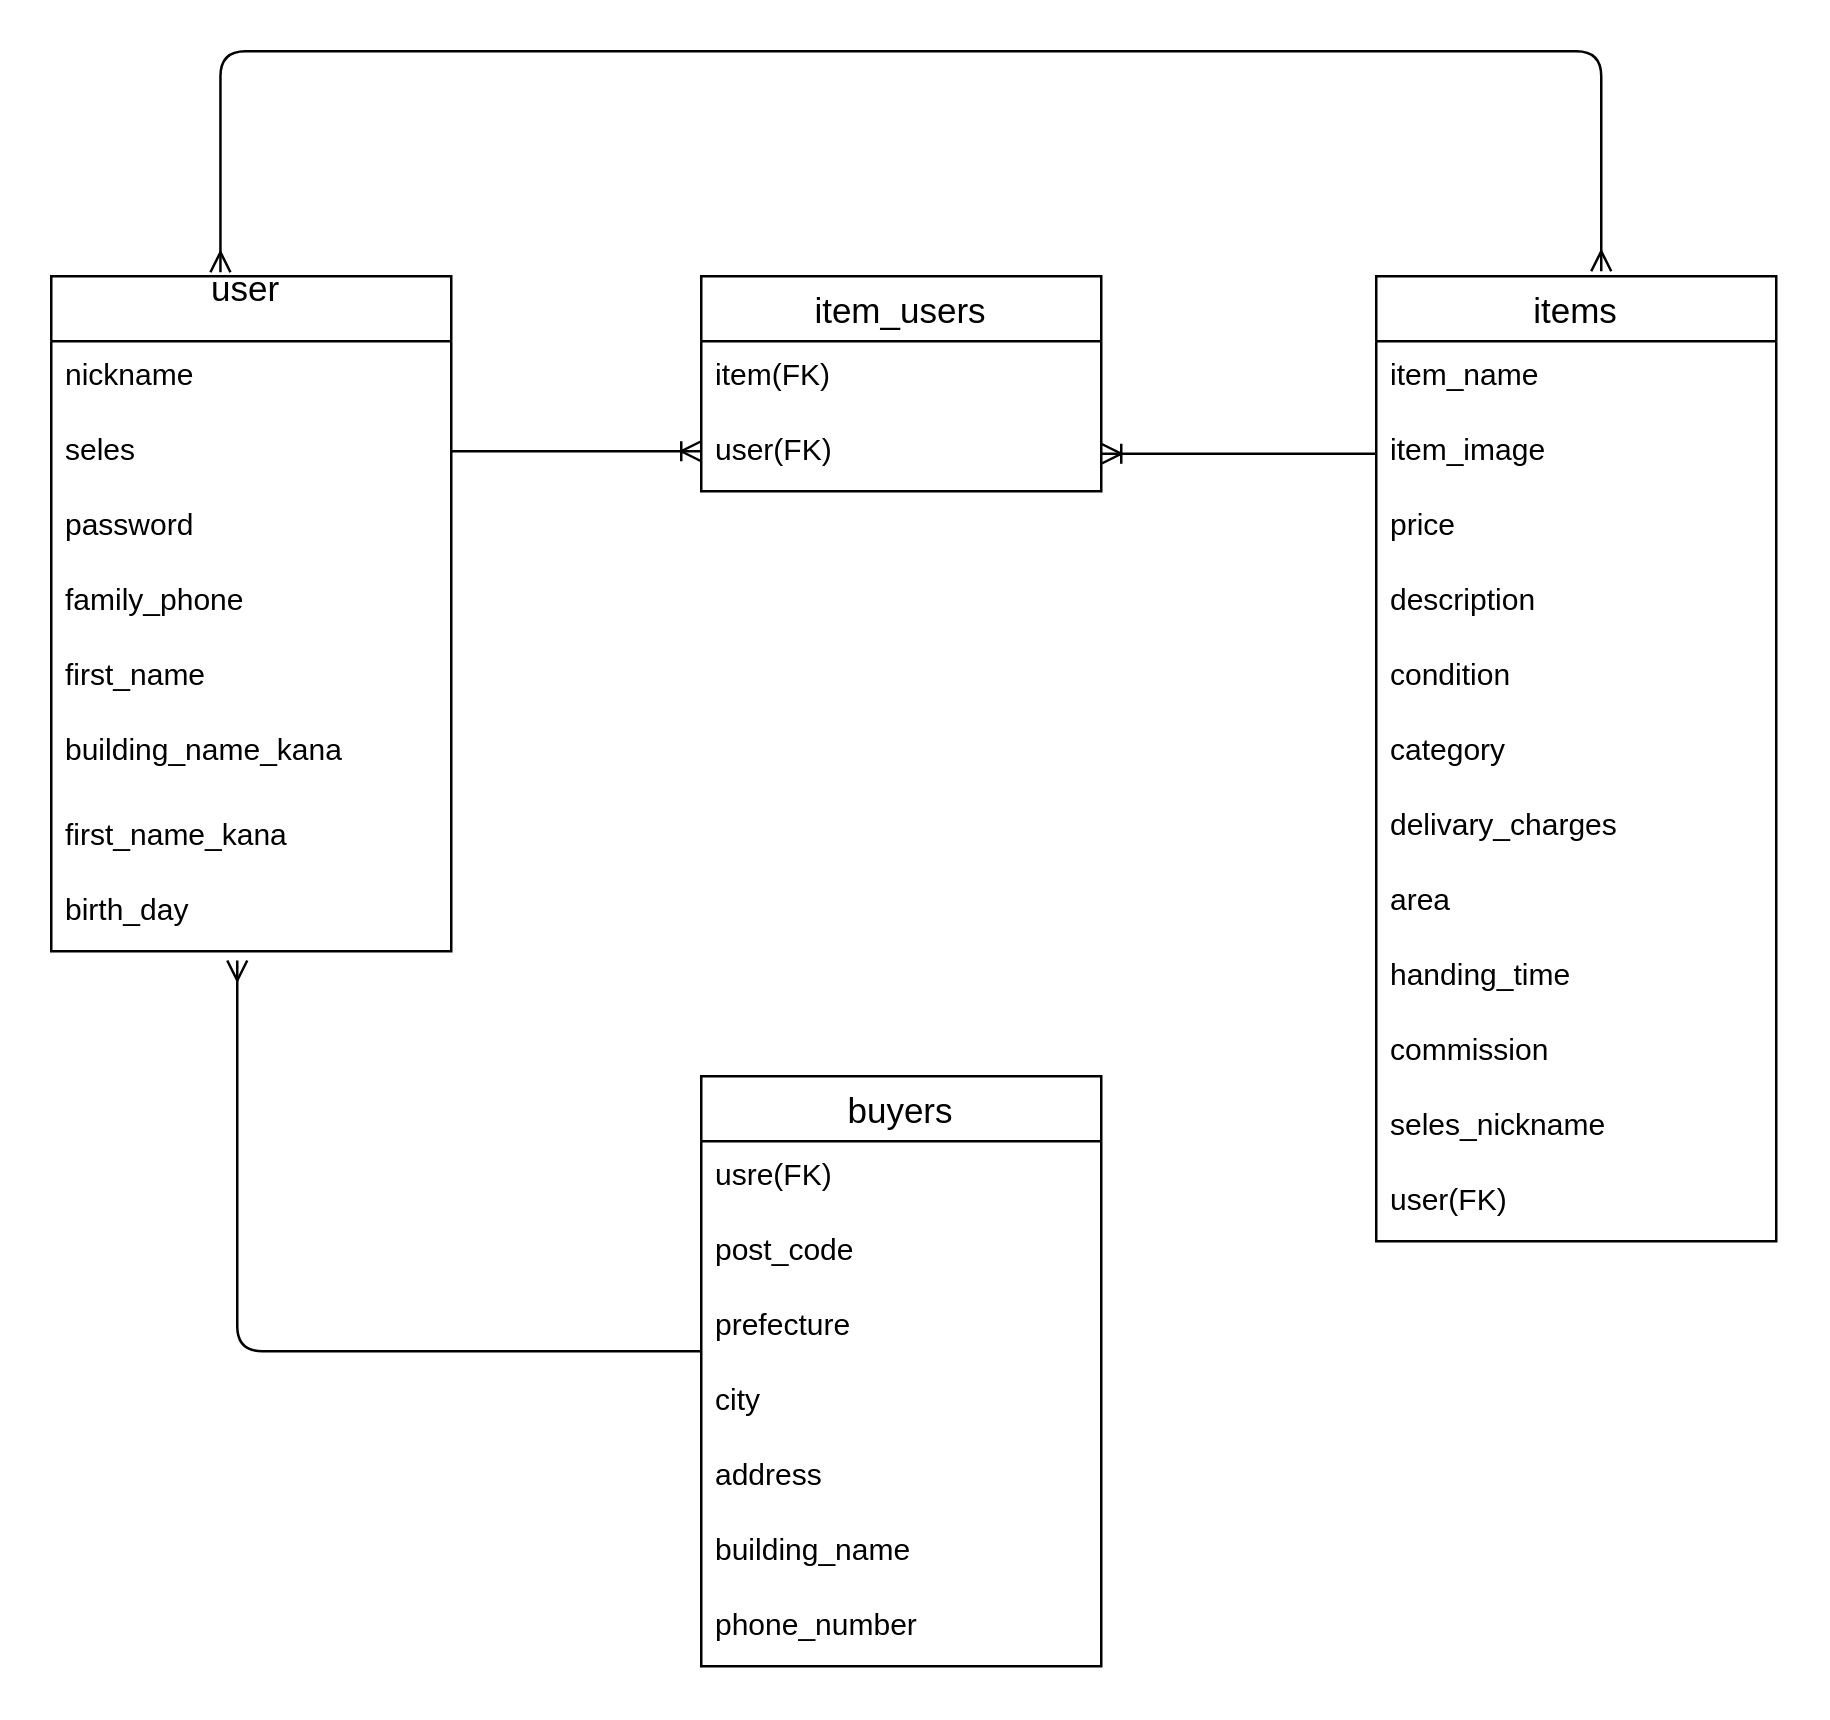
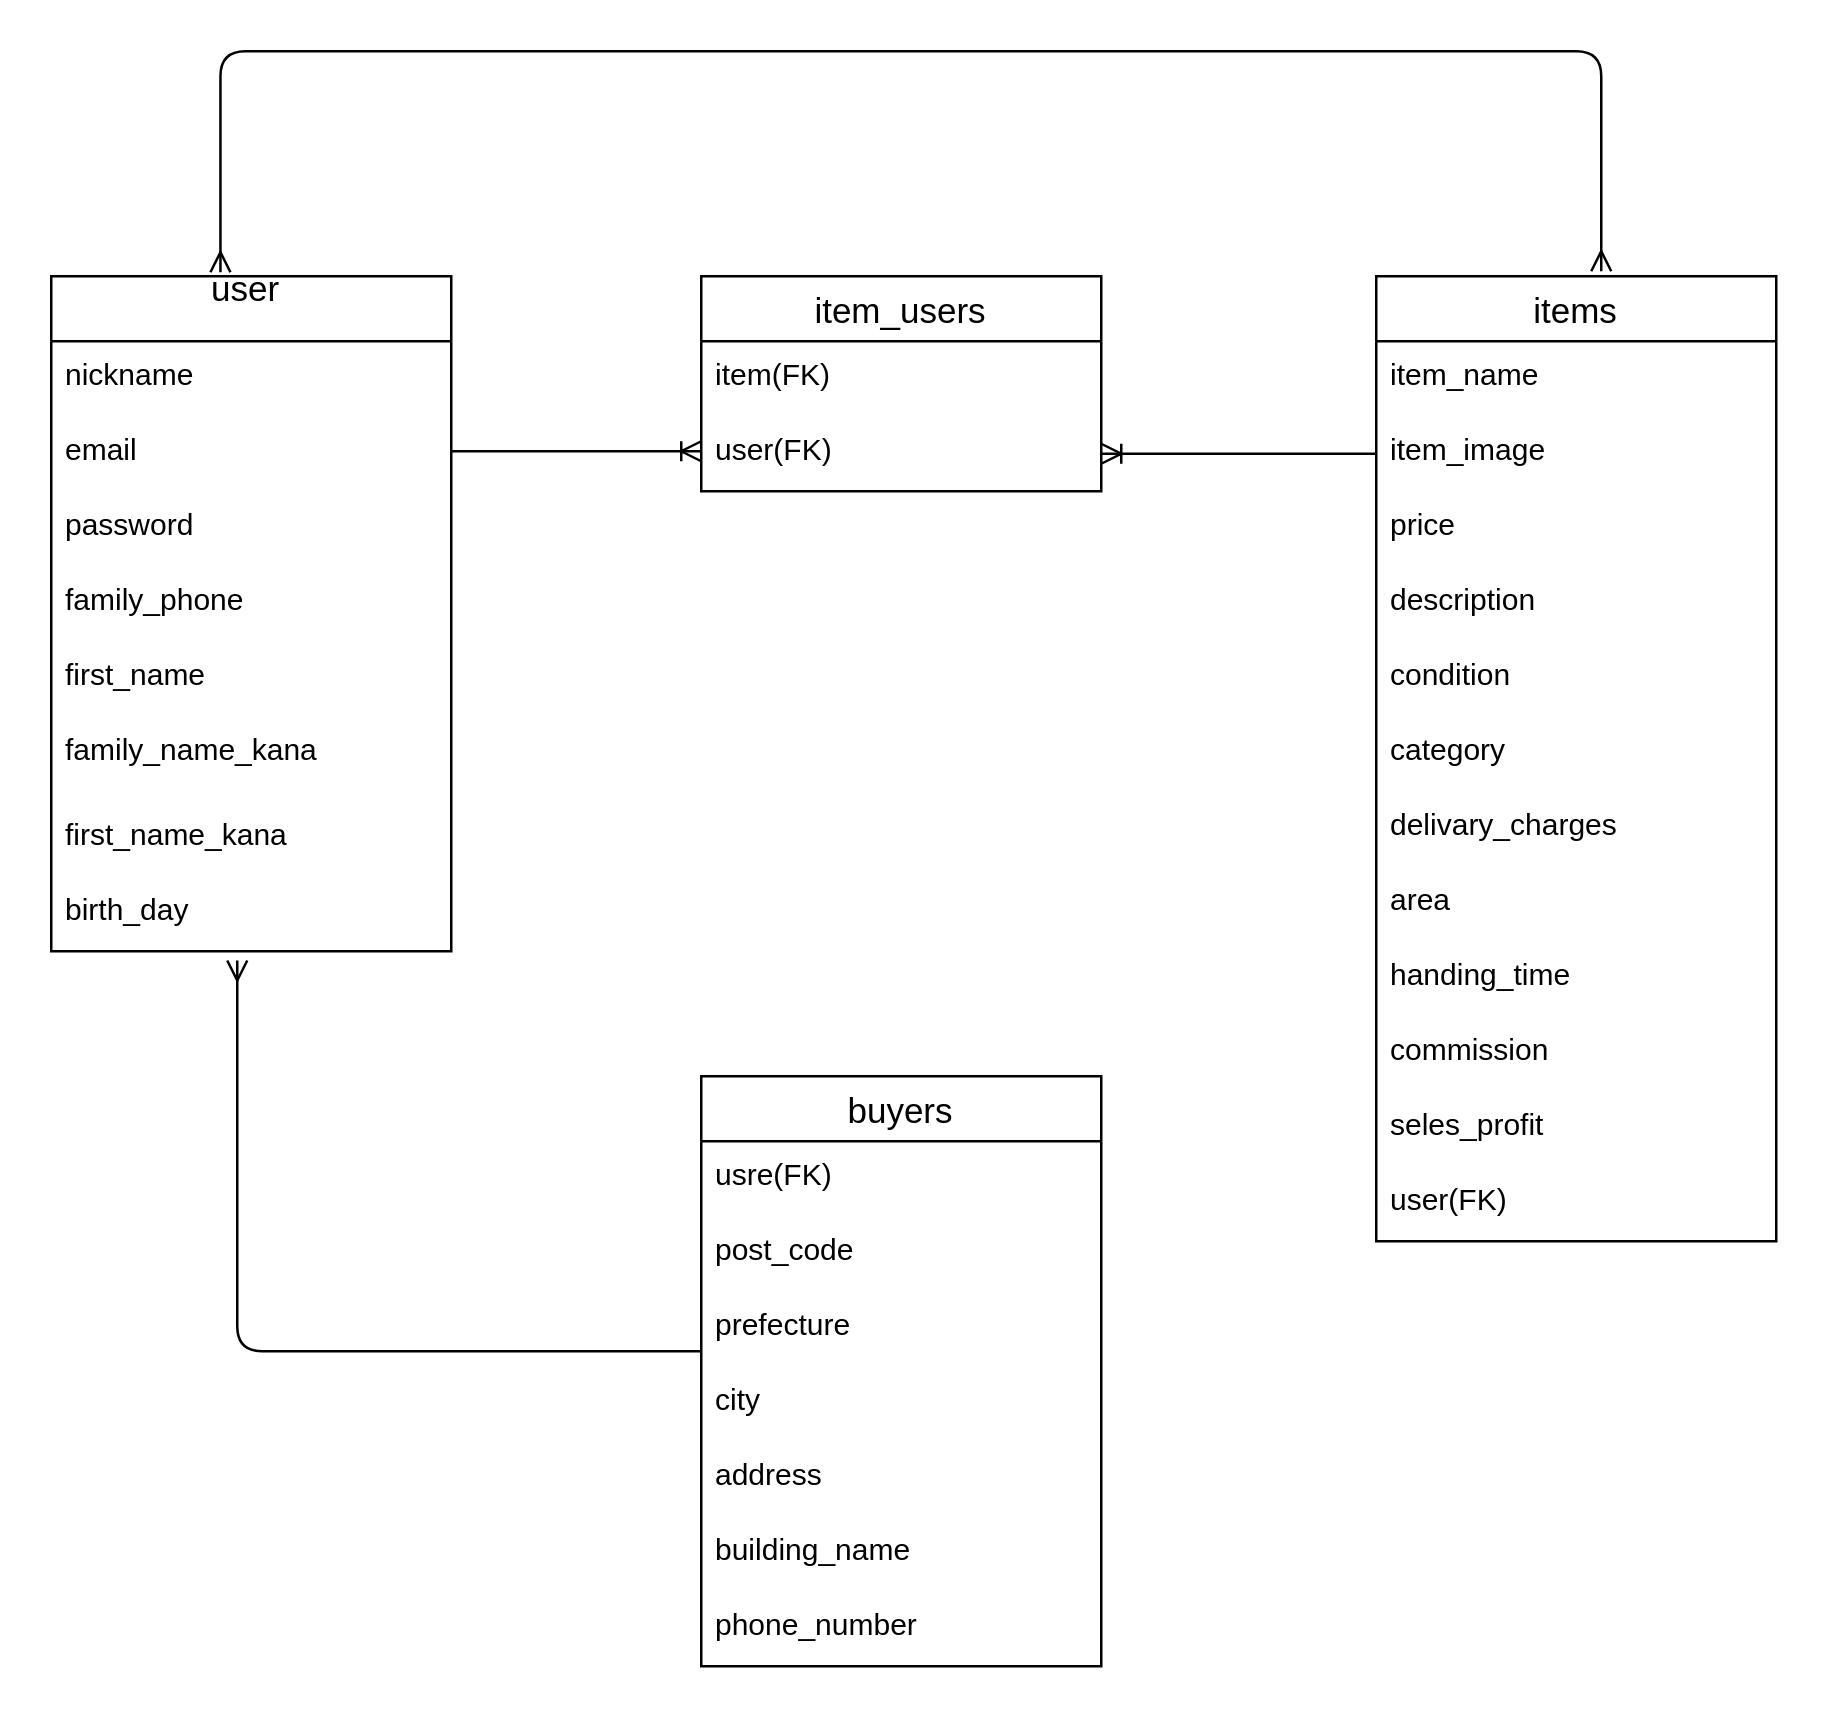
(103, 450) -> (99, 450)
(205, 750) -> (192, 750)
(1500, 1125) -> (1483, 1125)
